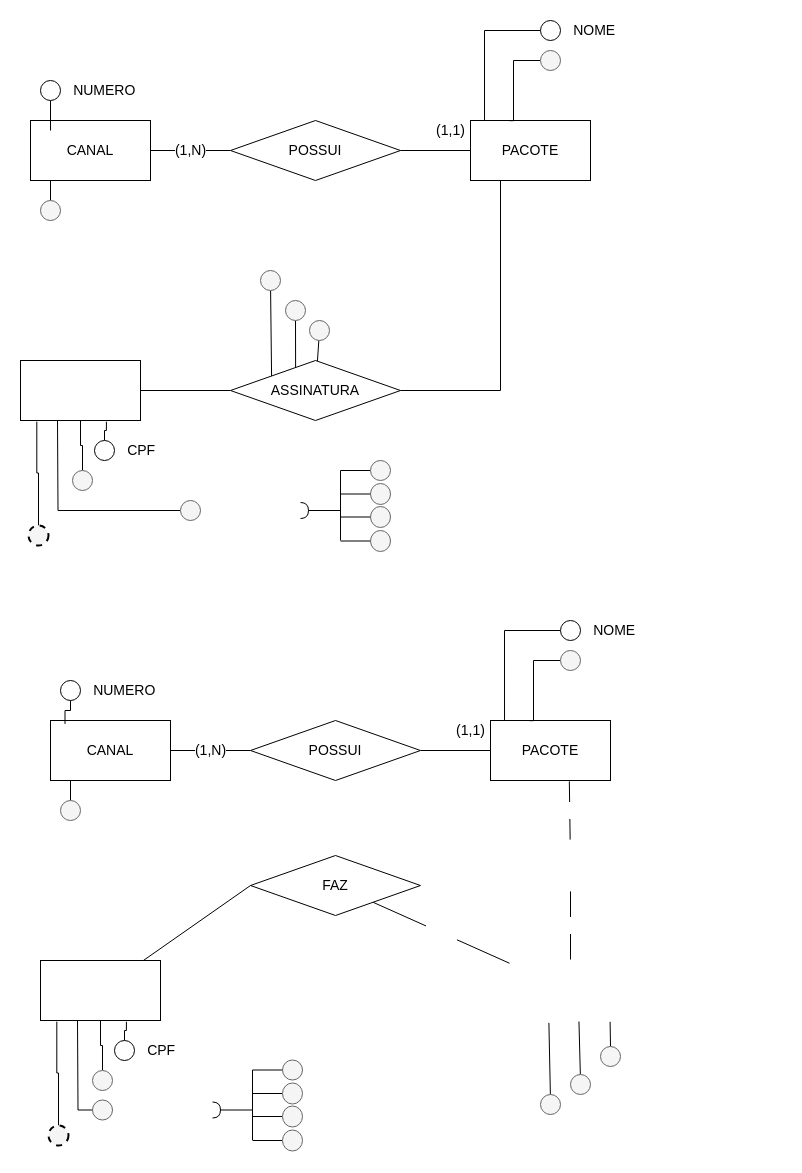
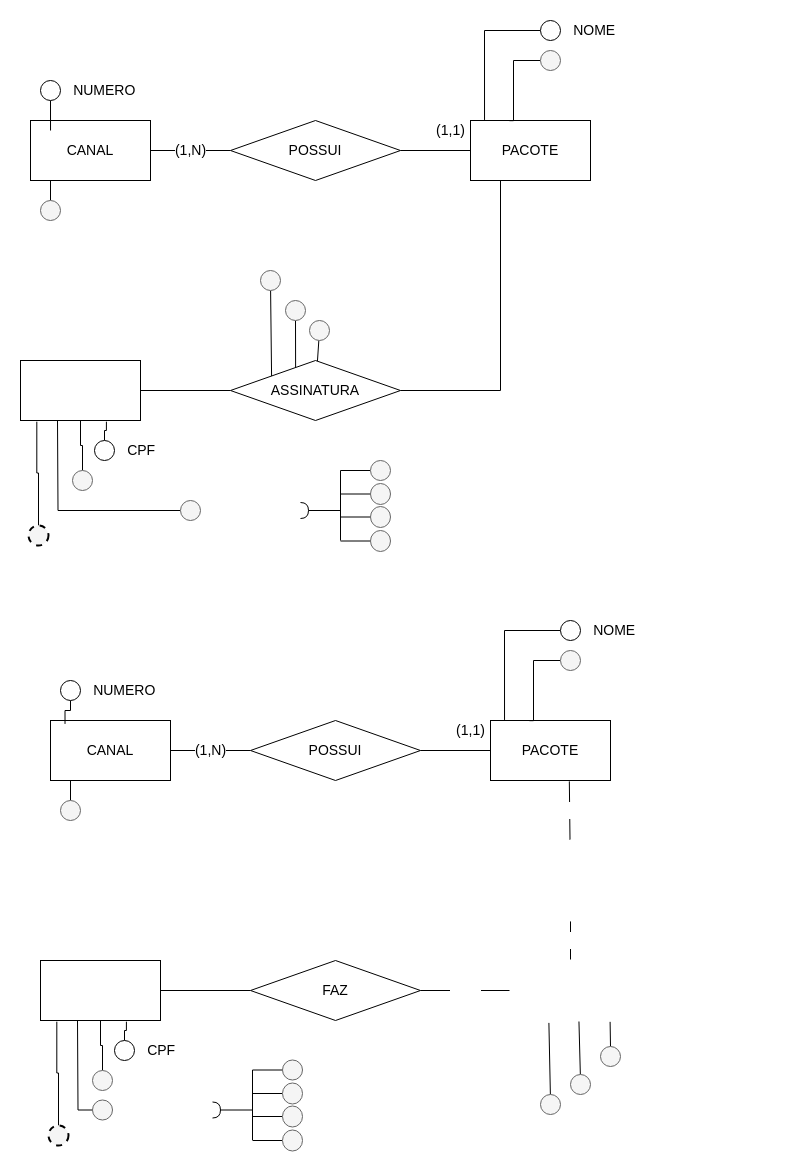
(571, 866) -> (571, 881)
(336, 886) -> (336, 991)
